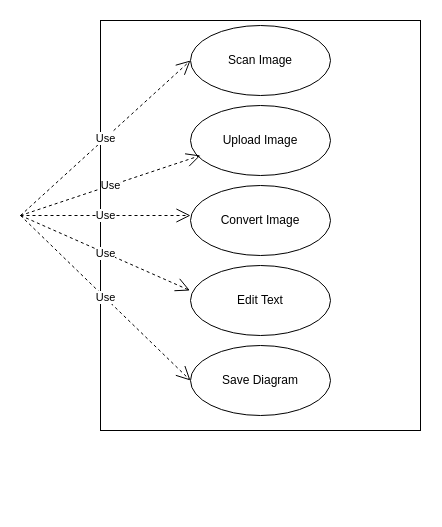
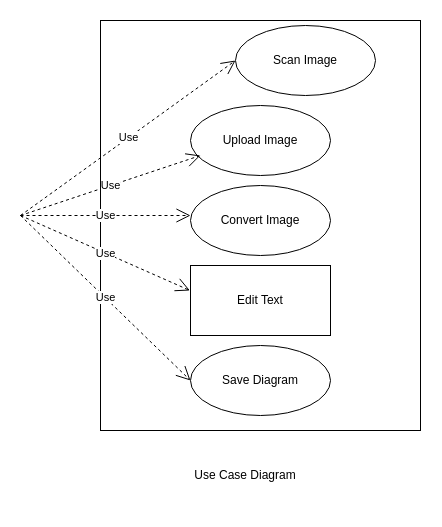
(261, 61) -> (306, 61)
(261, 301) -> (261, 301)
none -> (246, 476)
